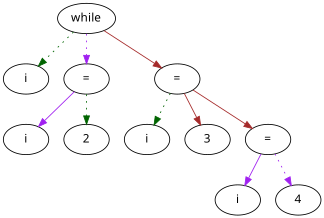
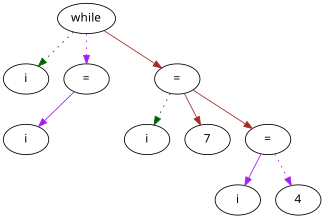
(87, 139) -> none
(208, 139) -> (208, 139)
